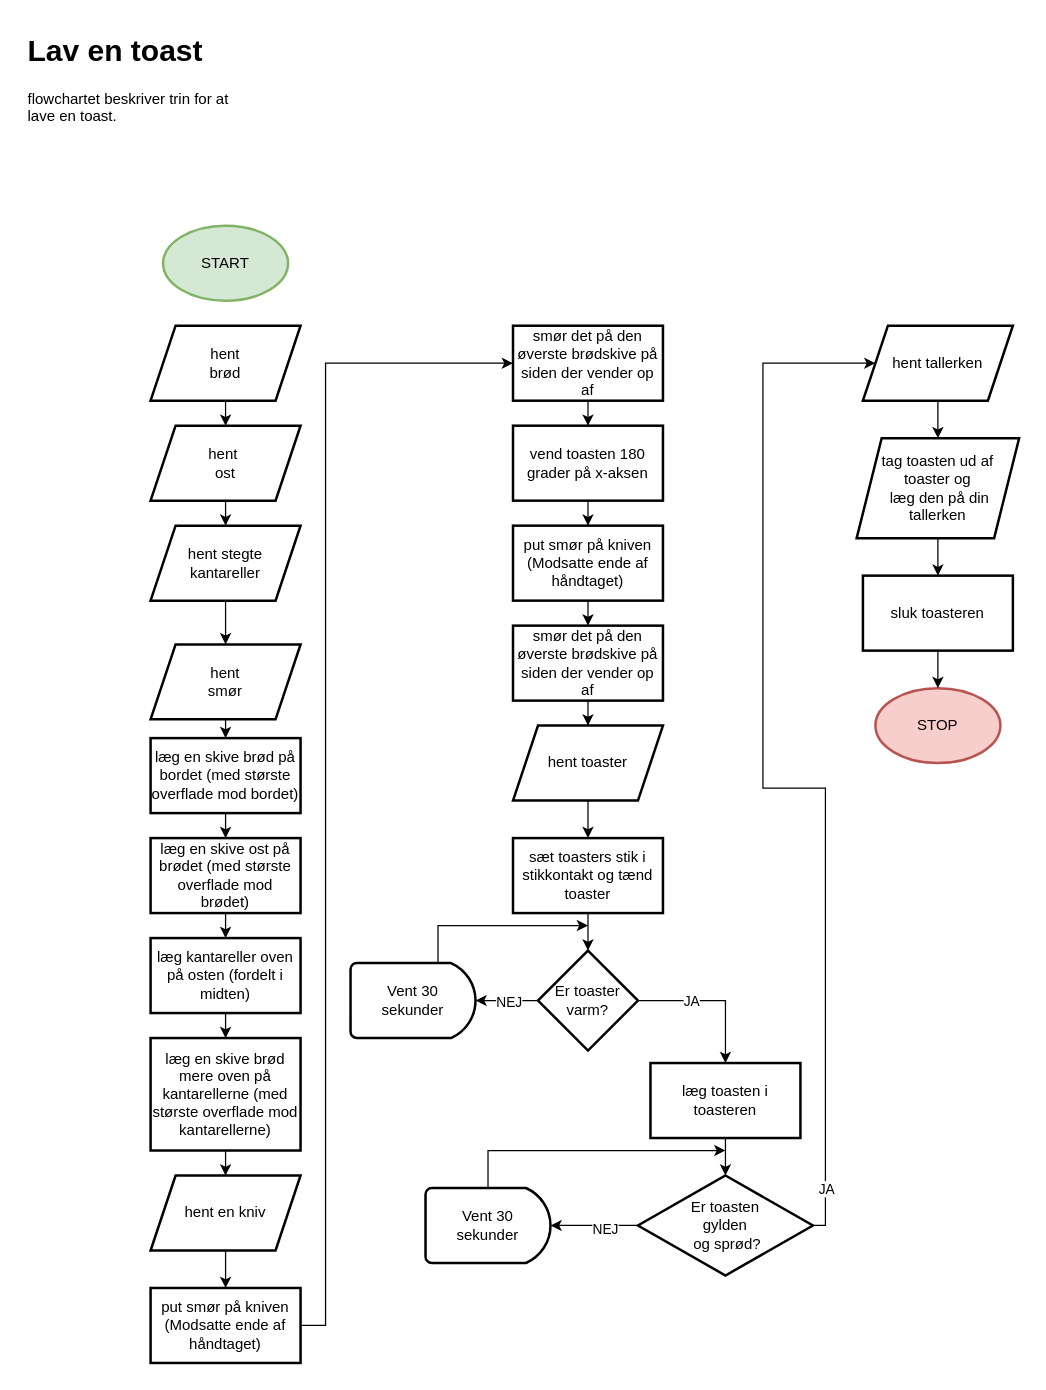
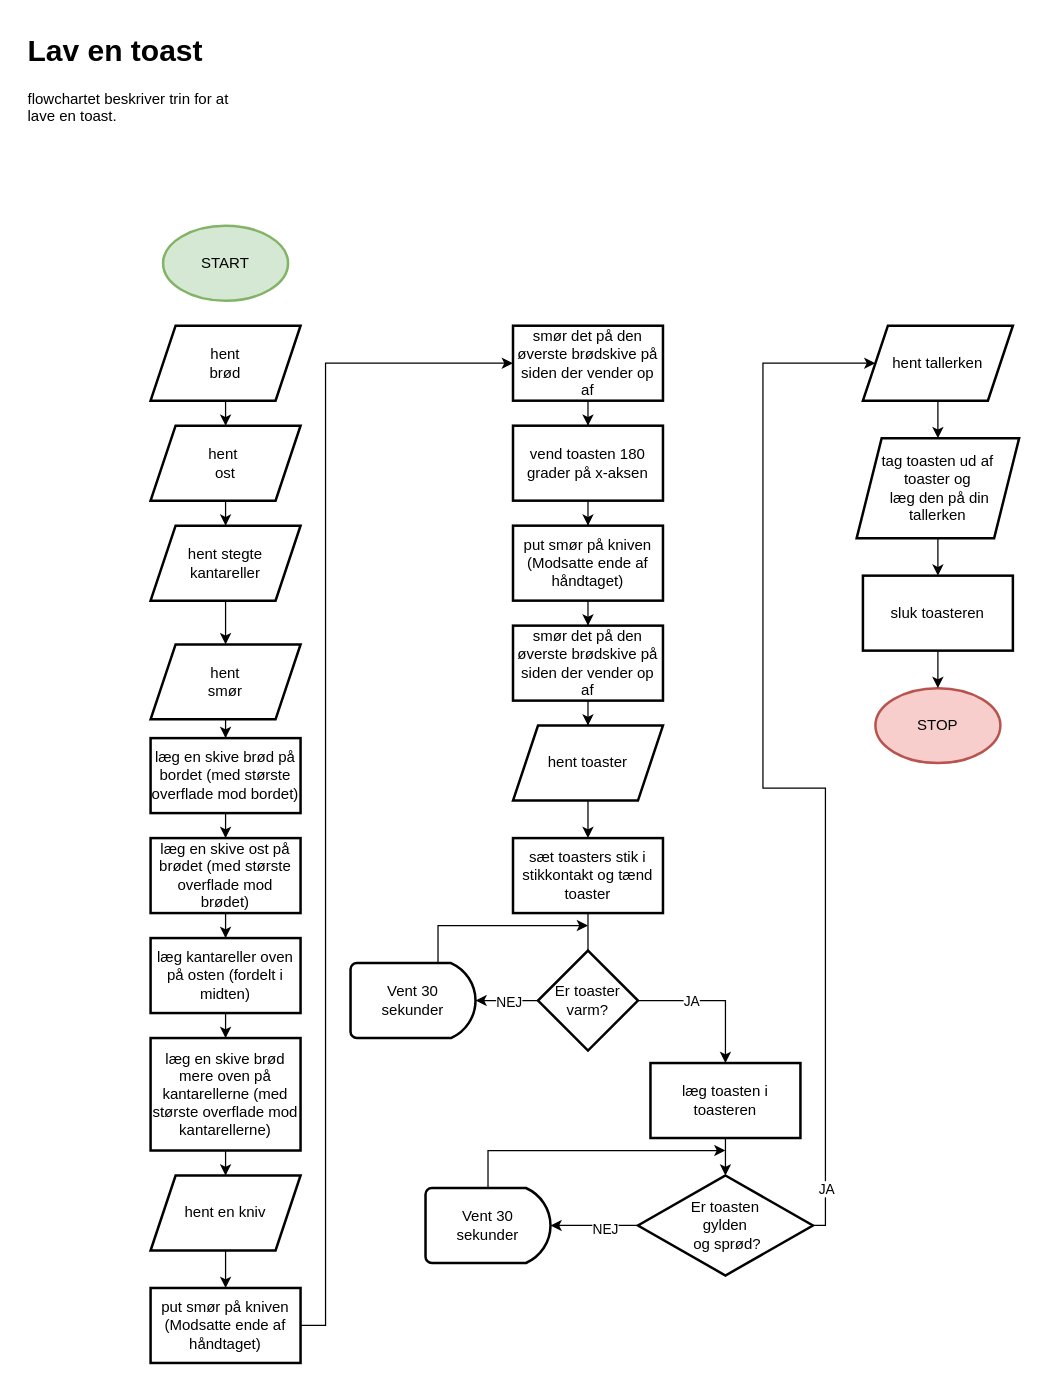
(588, 941) -> (588, 944)
